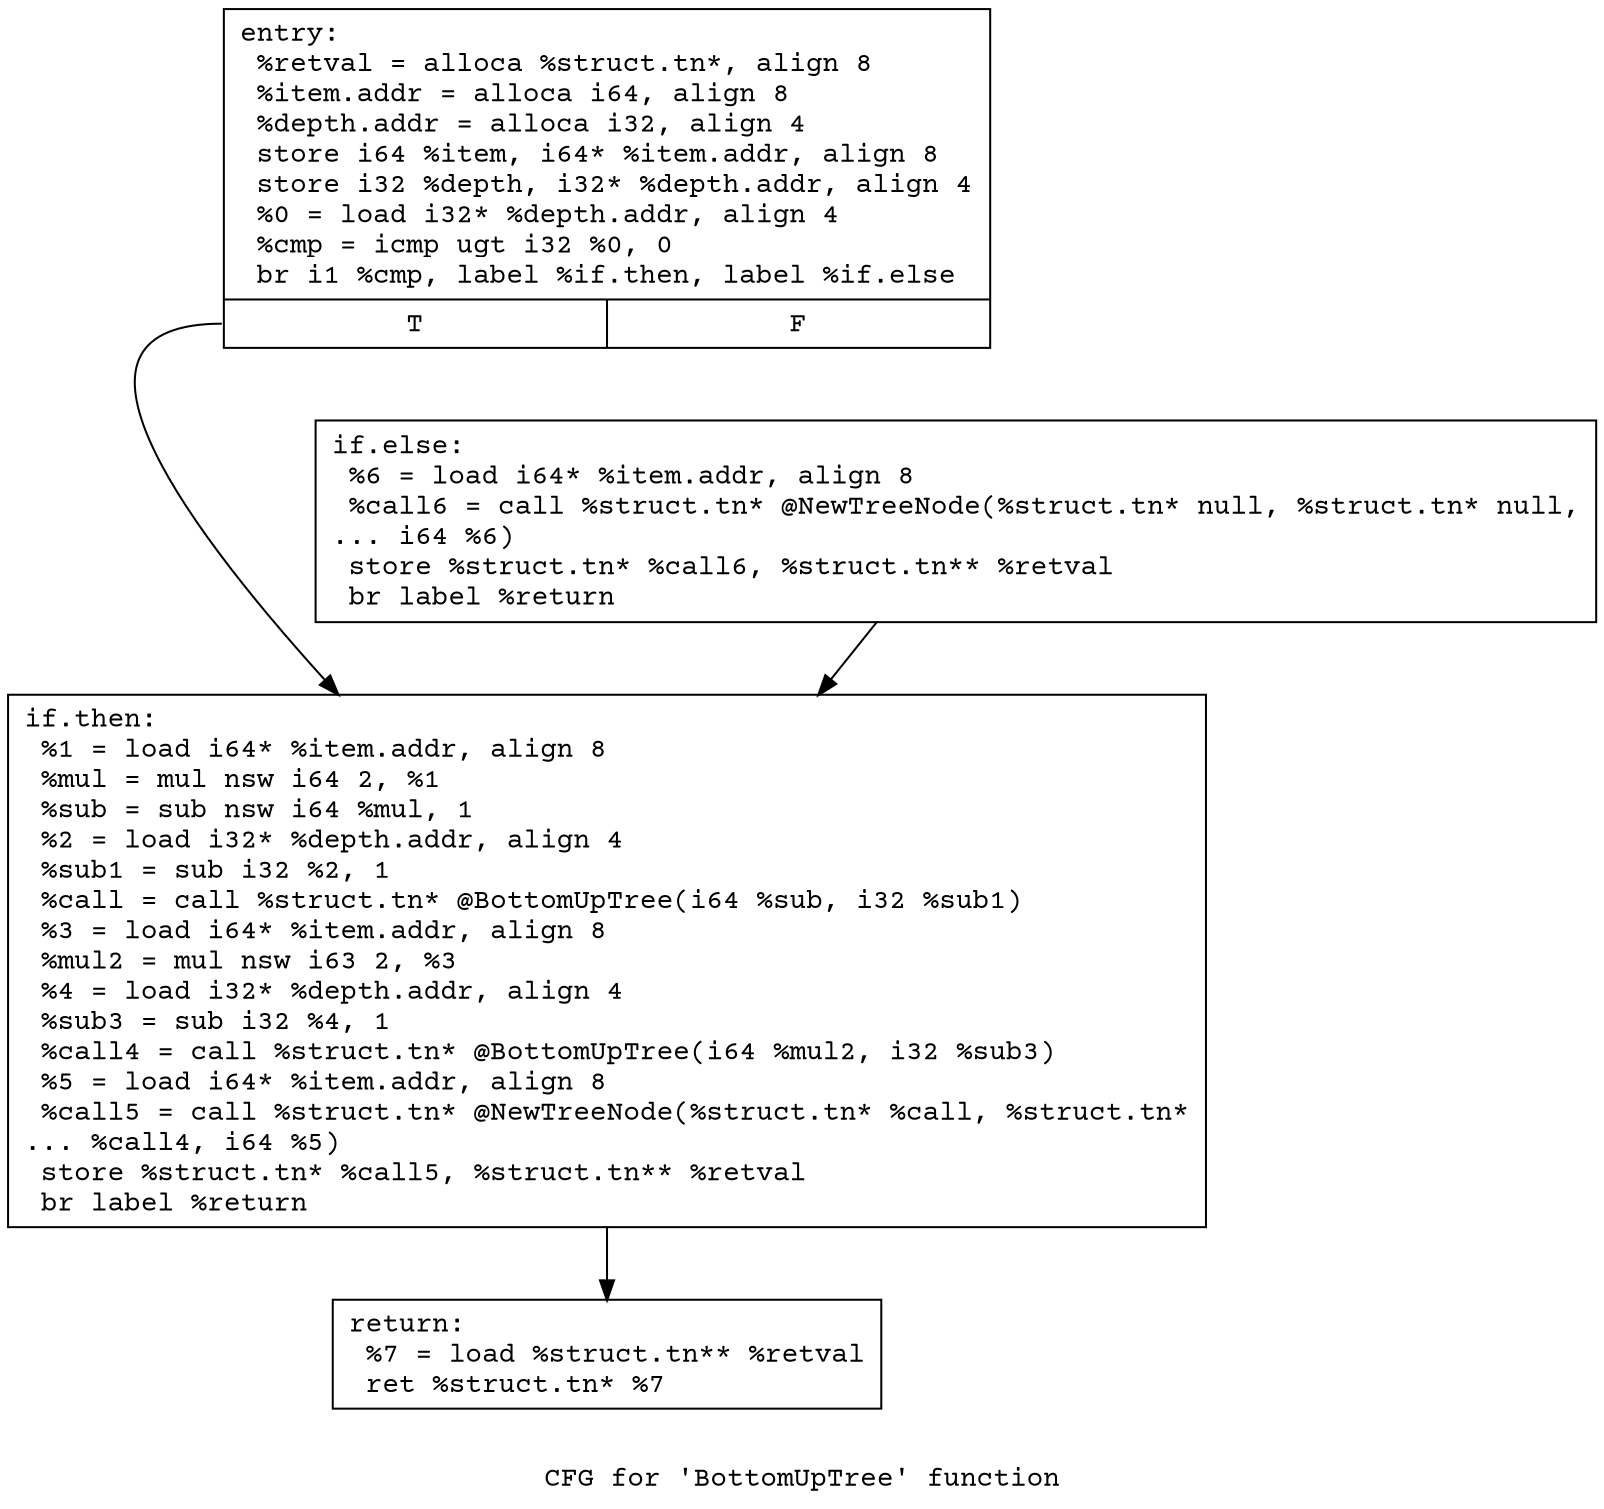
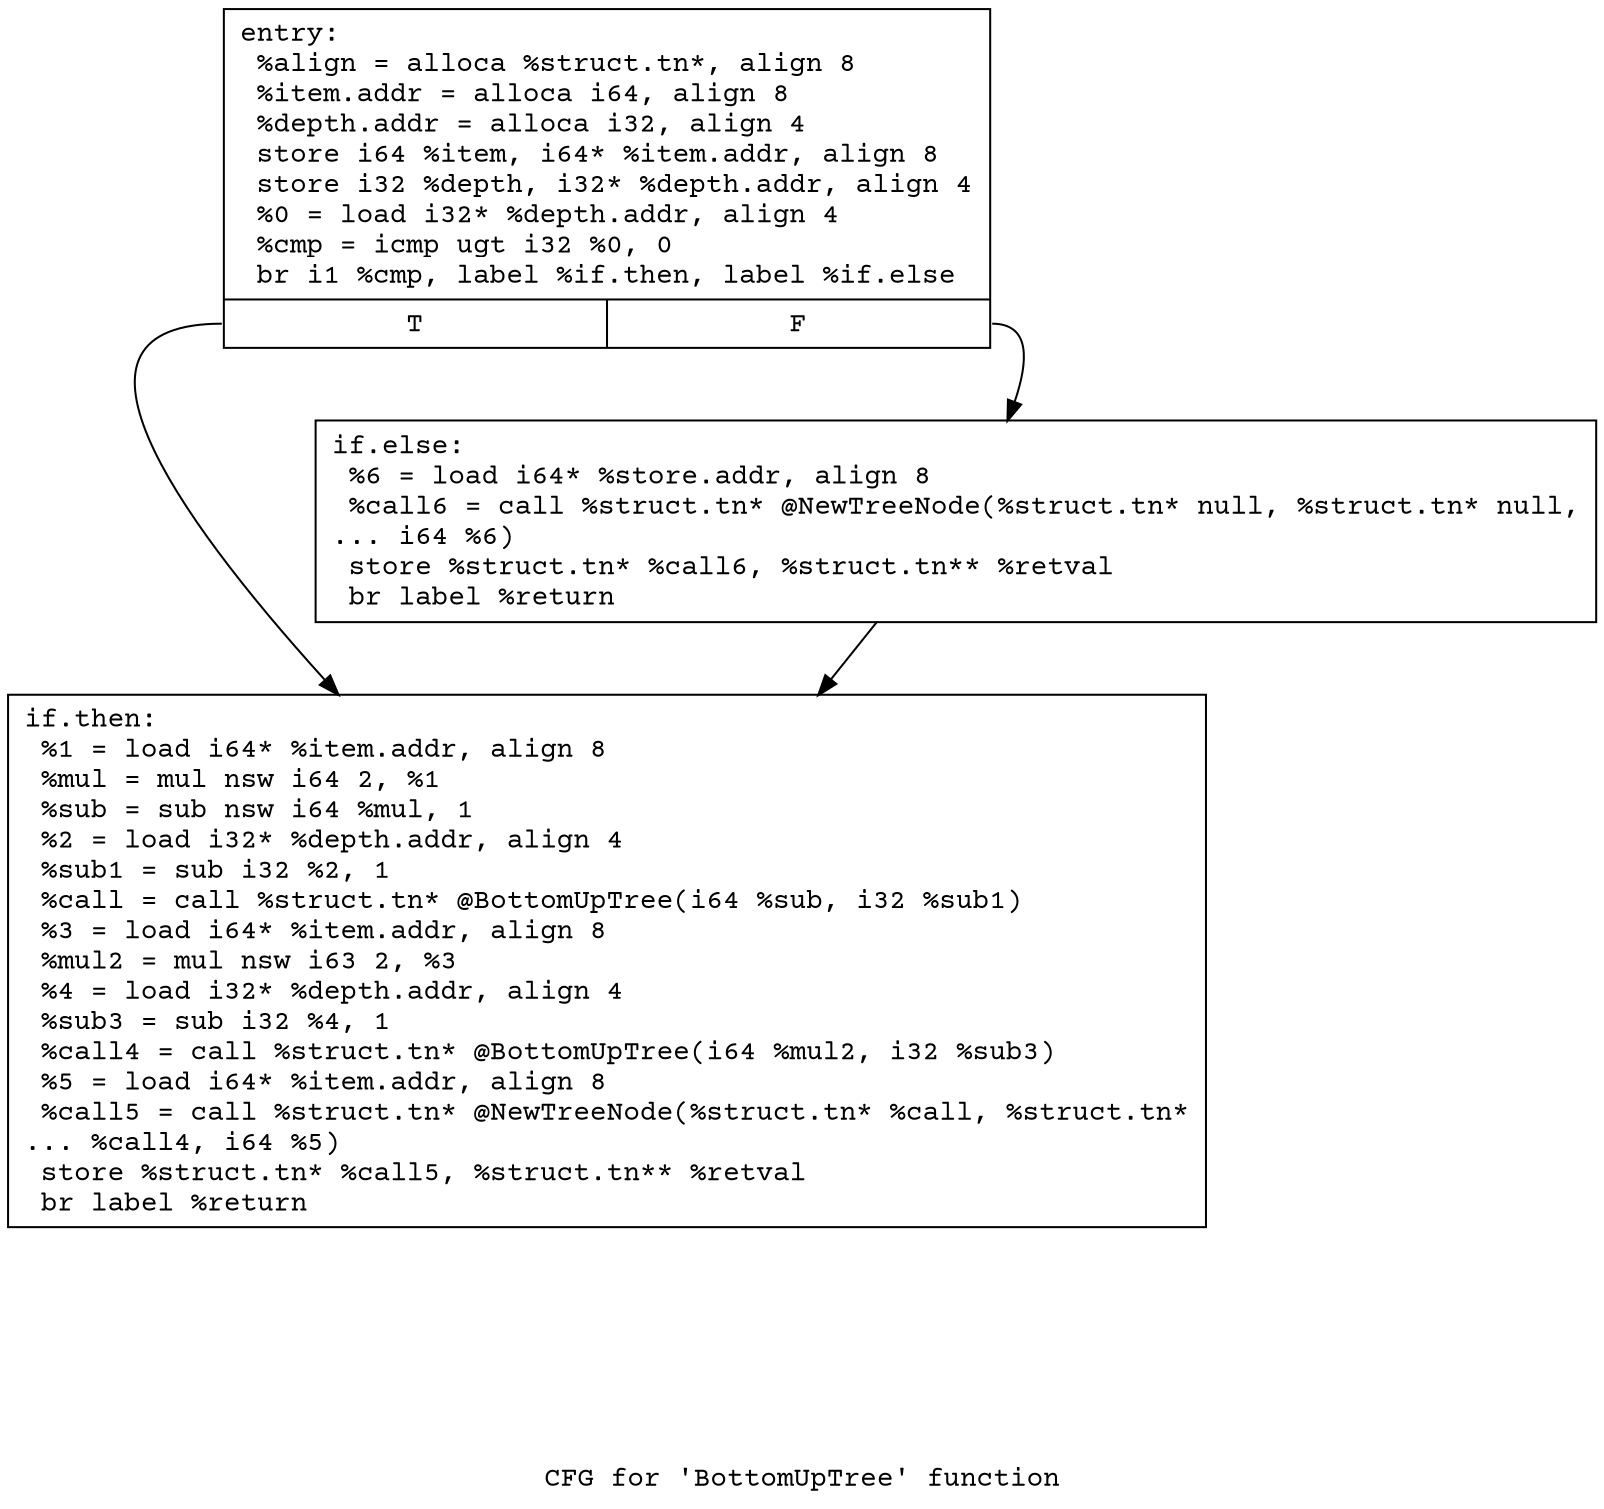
(557, 63) -> (549, 63)
none -> (1024, 354)
(623, 475) -> (632, 475)
(607, 1354) -> none
